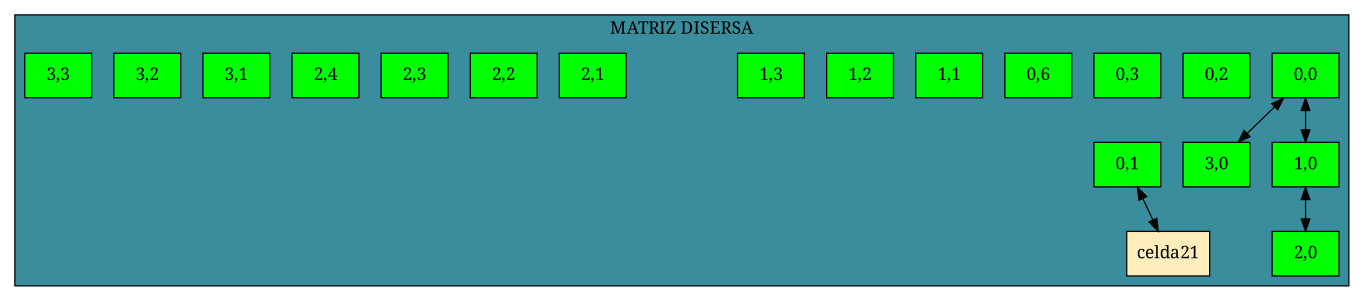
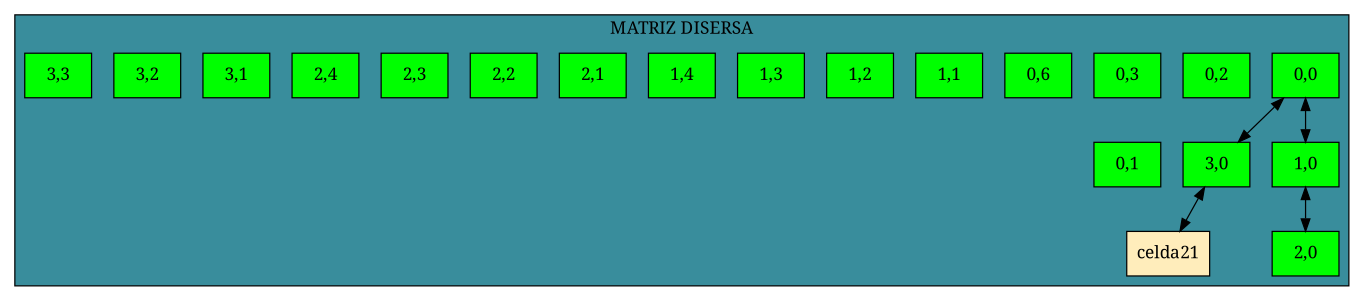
none -> (682, 75)
(1148, 209) -> (1192, 209)
